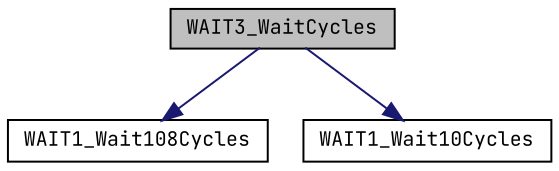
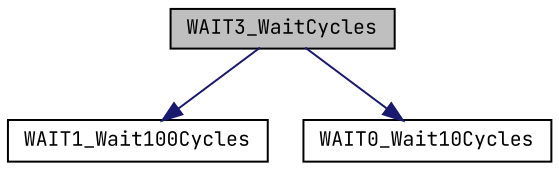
(138, 141) -> (138, 141)
(427, 141) -> (427, 141)
